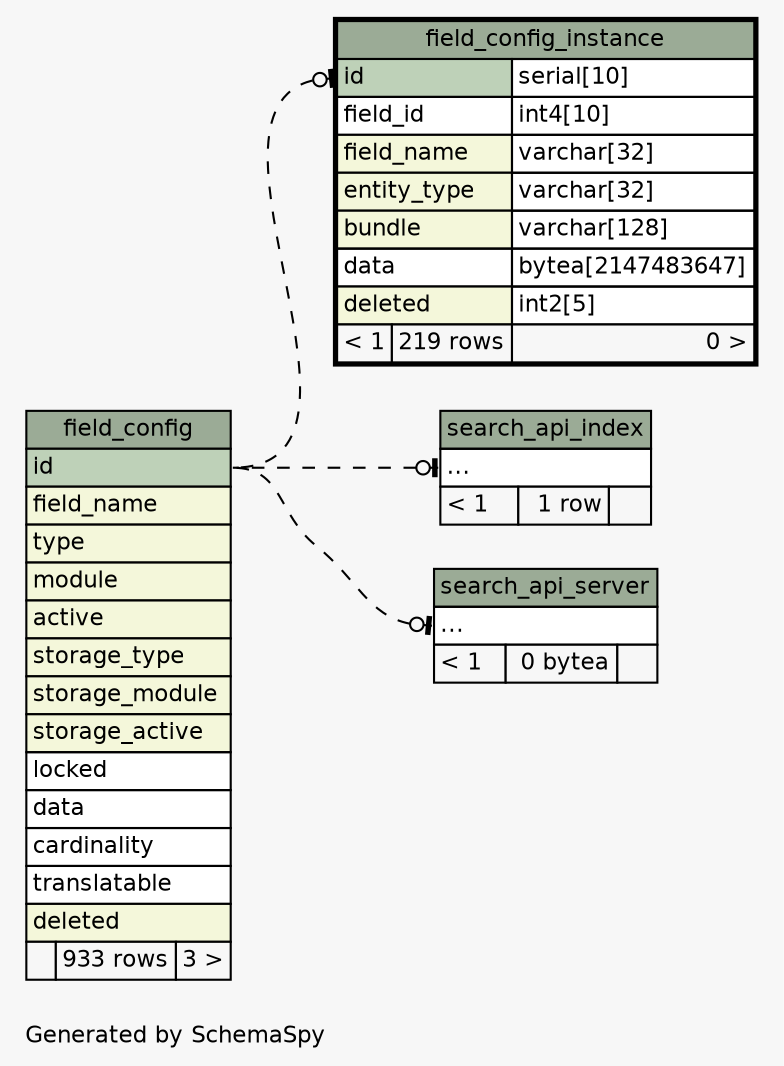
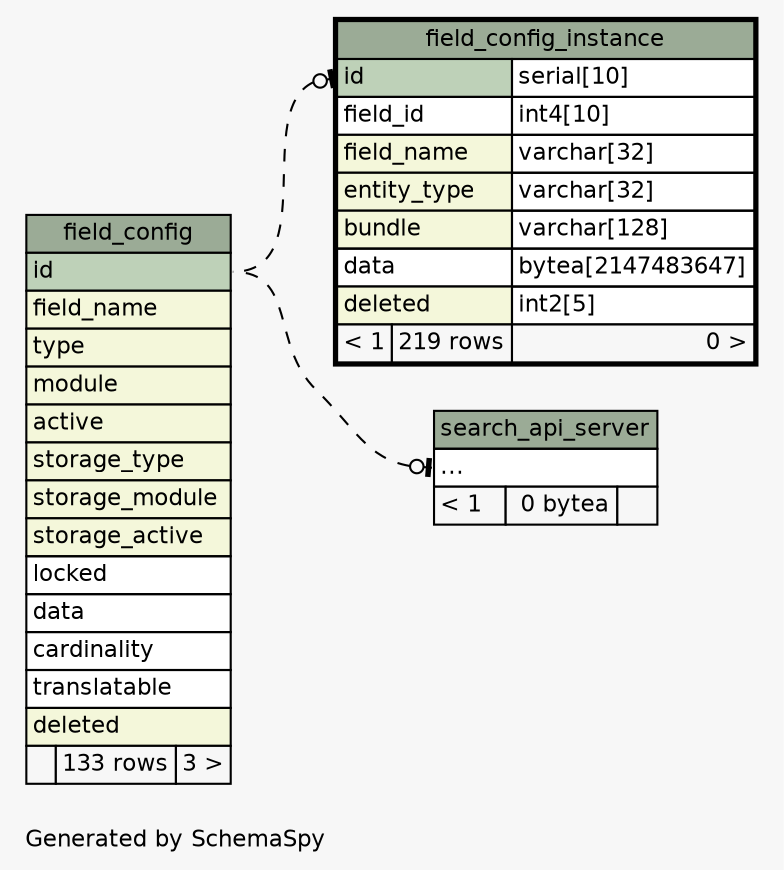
(546, 468) -> none
(116, 960) -> (116, 764)
